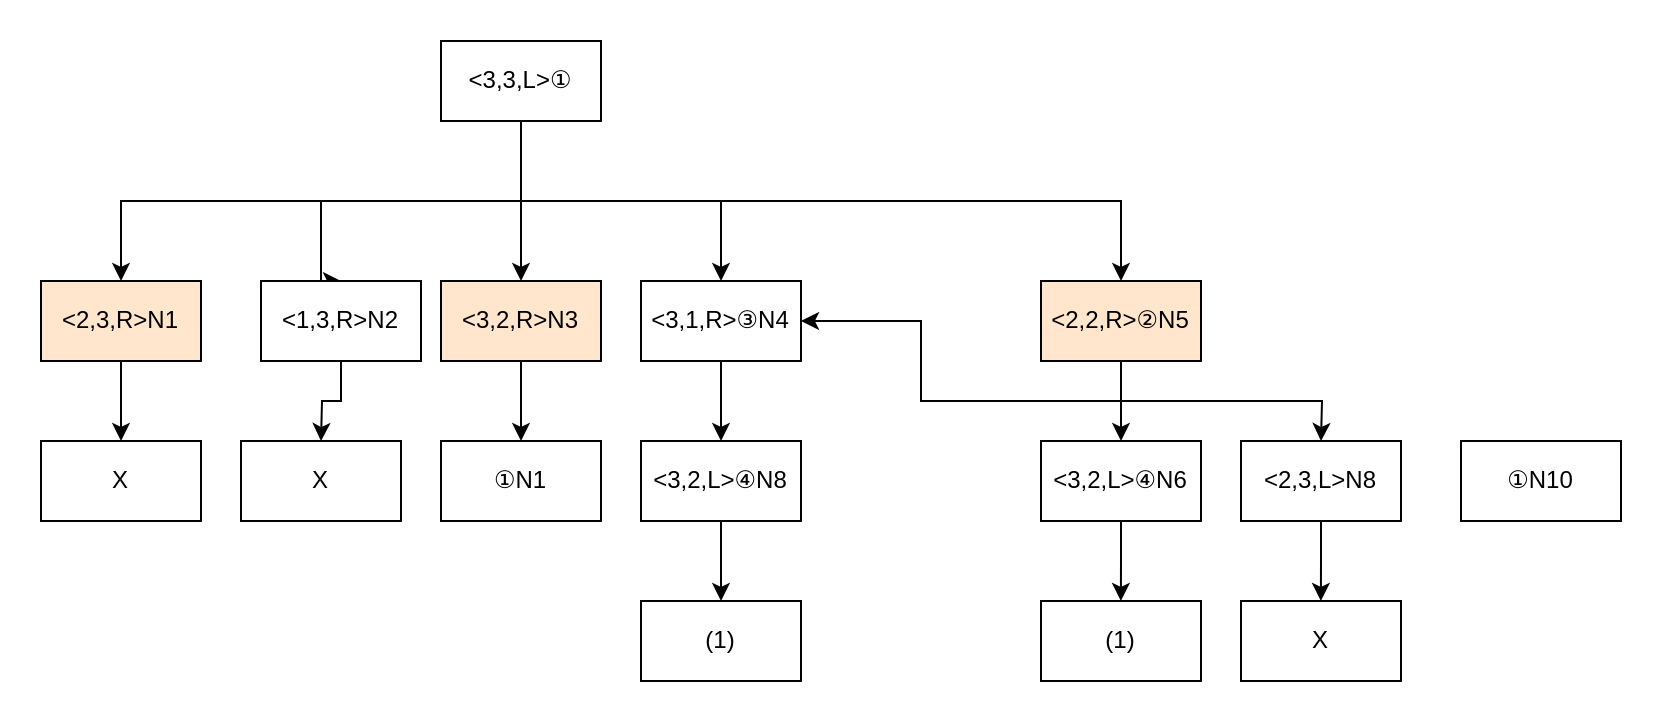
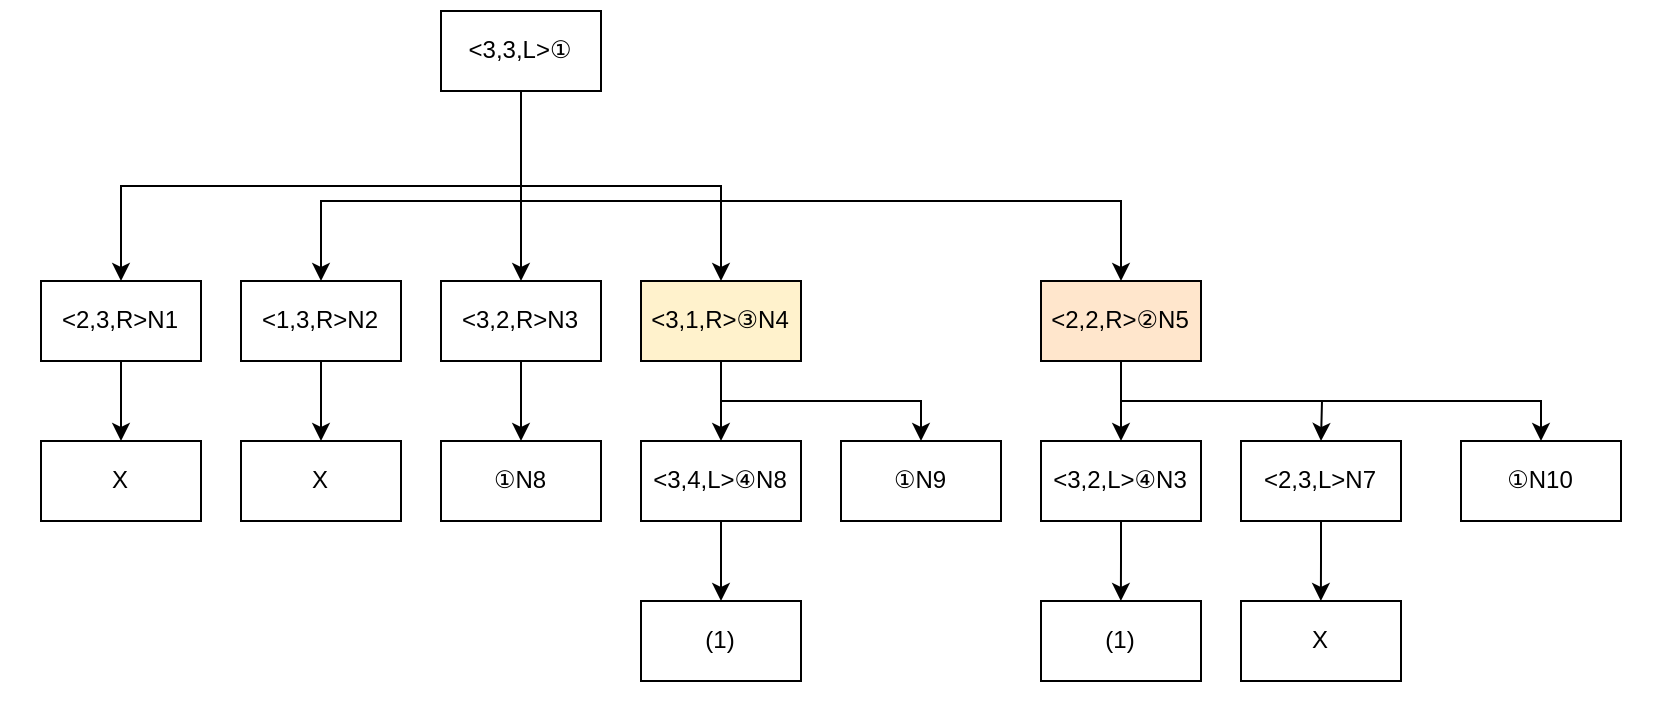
(521, 81) -> (521, 51)
(121, 321) -> (121, 321)
(341, 321) -> (321, 321)
(521, 321) -> (521, 321)
(721, 321) -> (721, 321)
none -> (836, 401)
(926, 401) -> (1447, 401)
(521, 481) -> (521, 481)
(721, 481) -> (721, 481)
none -> (921, 481)
(1121, 481) -> (1121, 481)
(1321, 481) -> (1321, 481)
